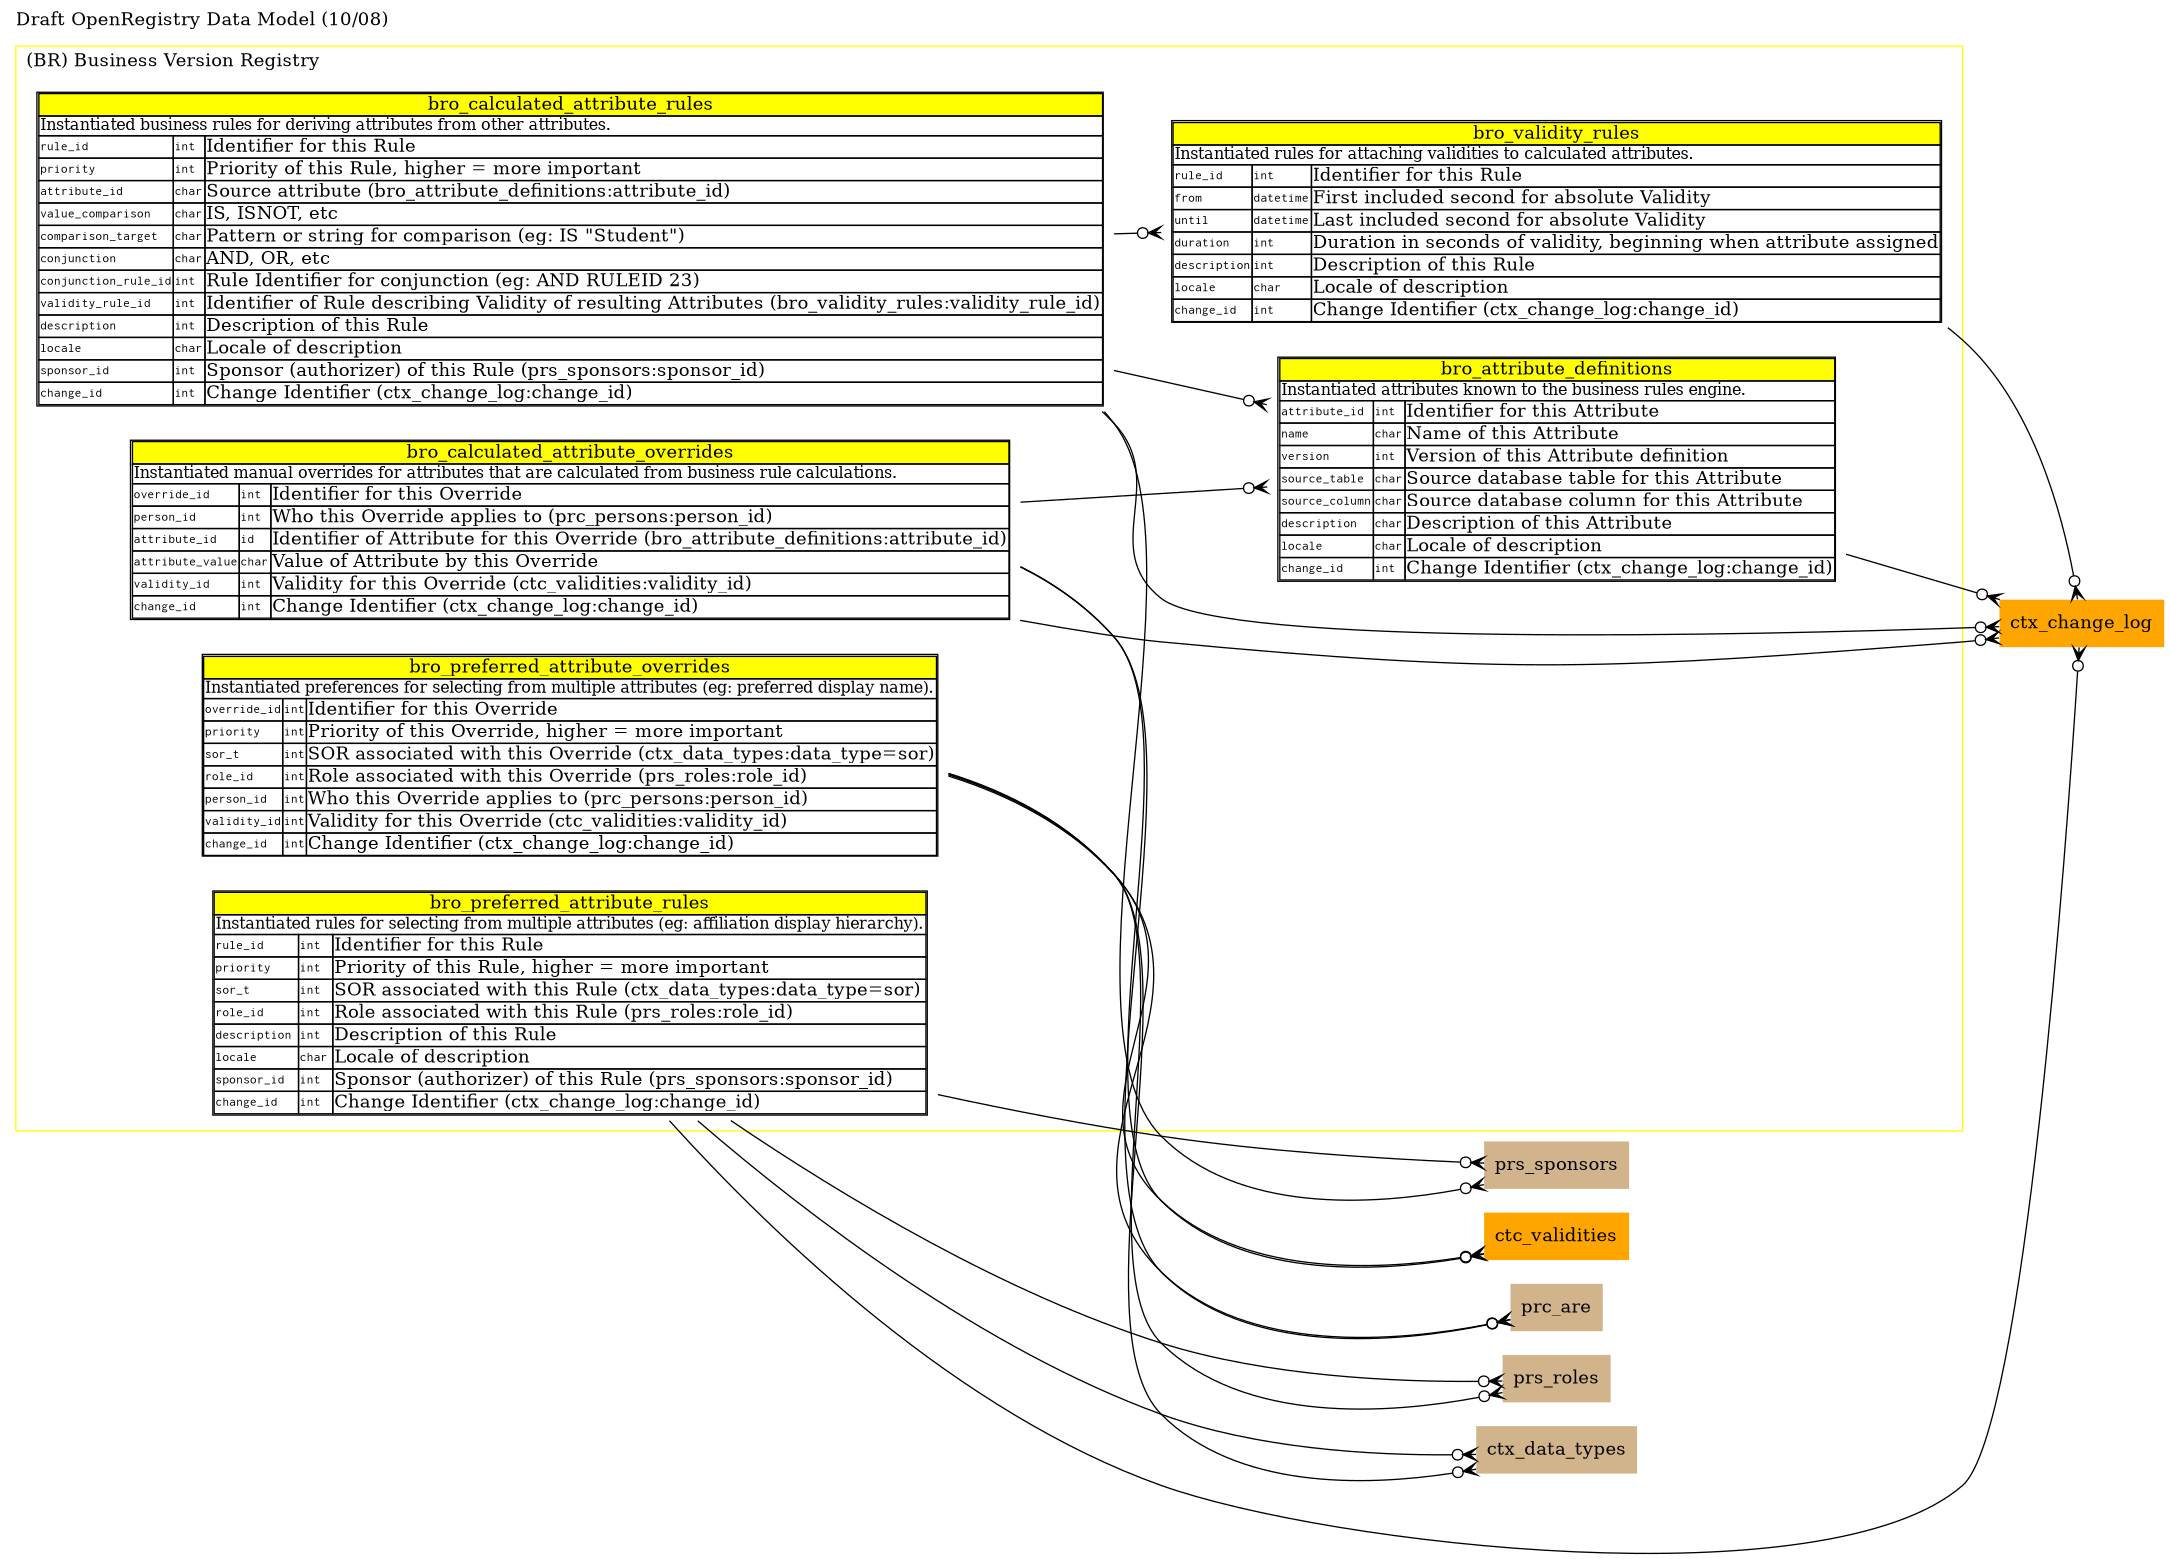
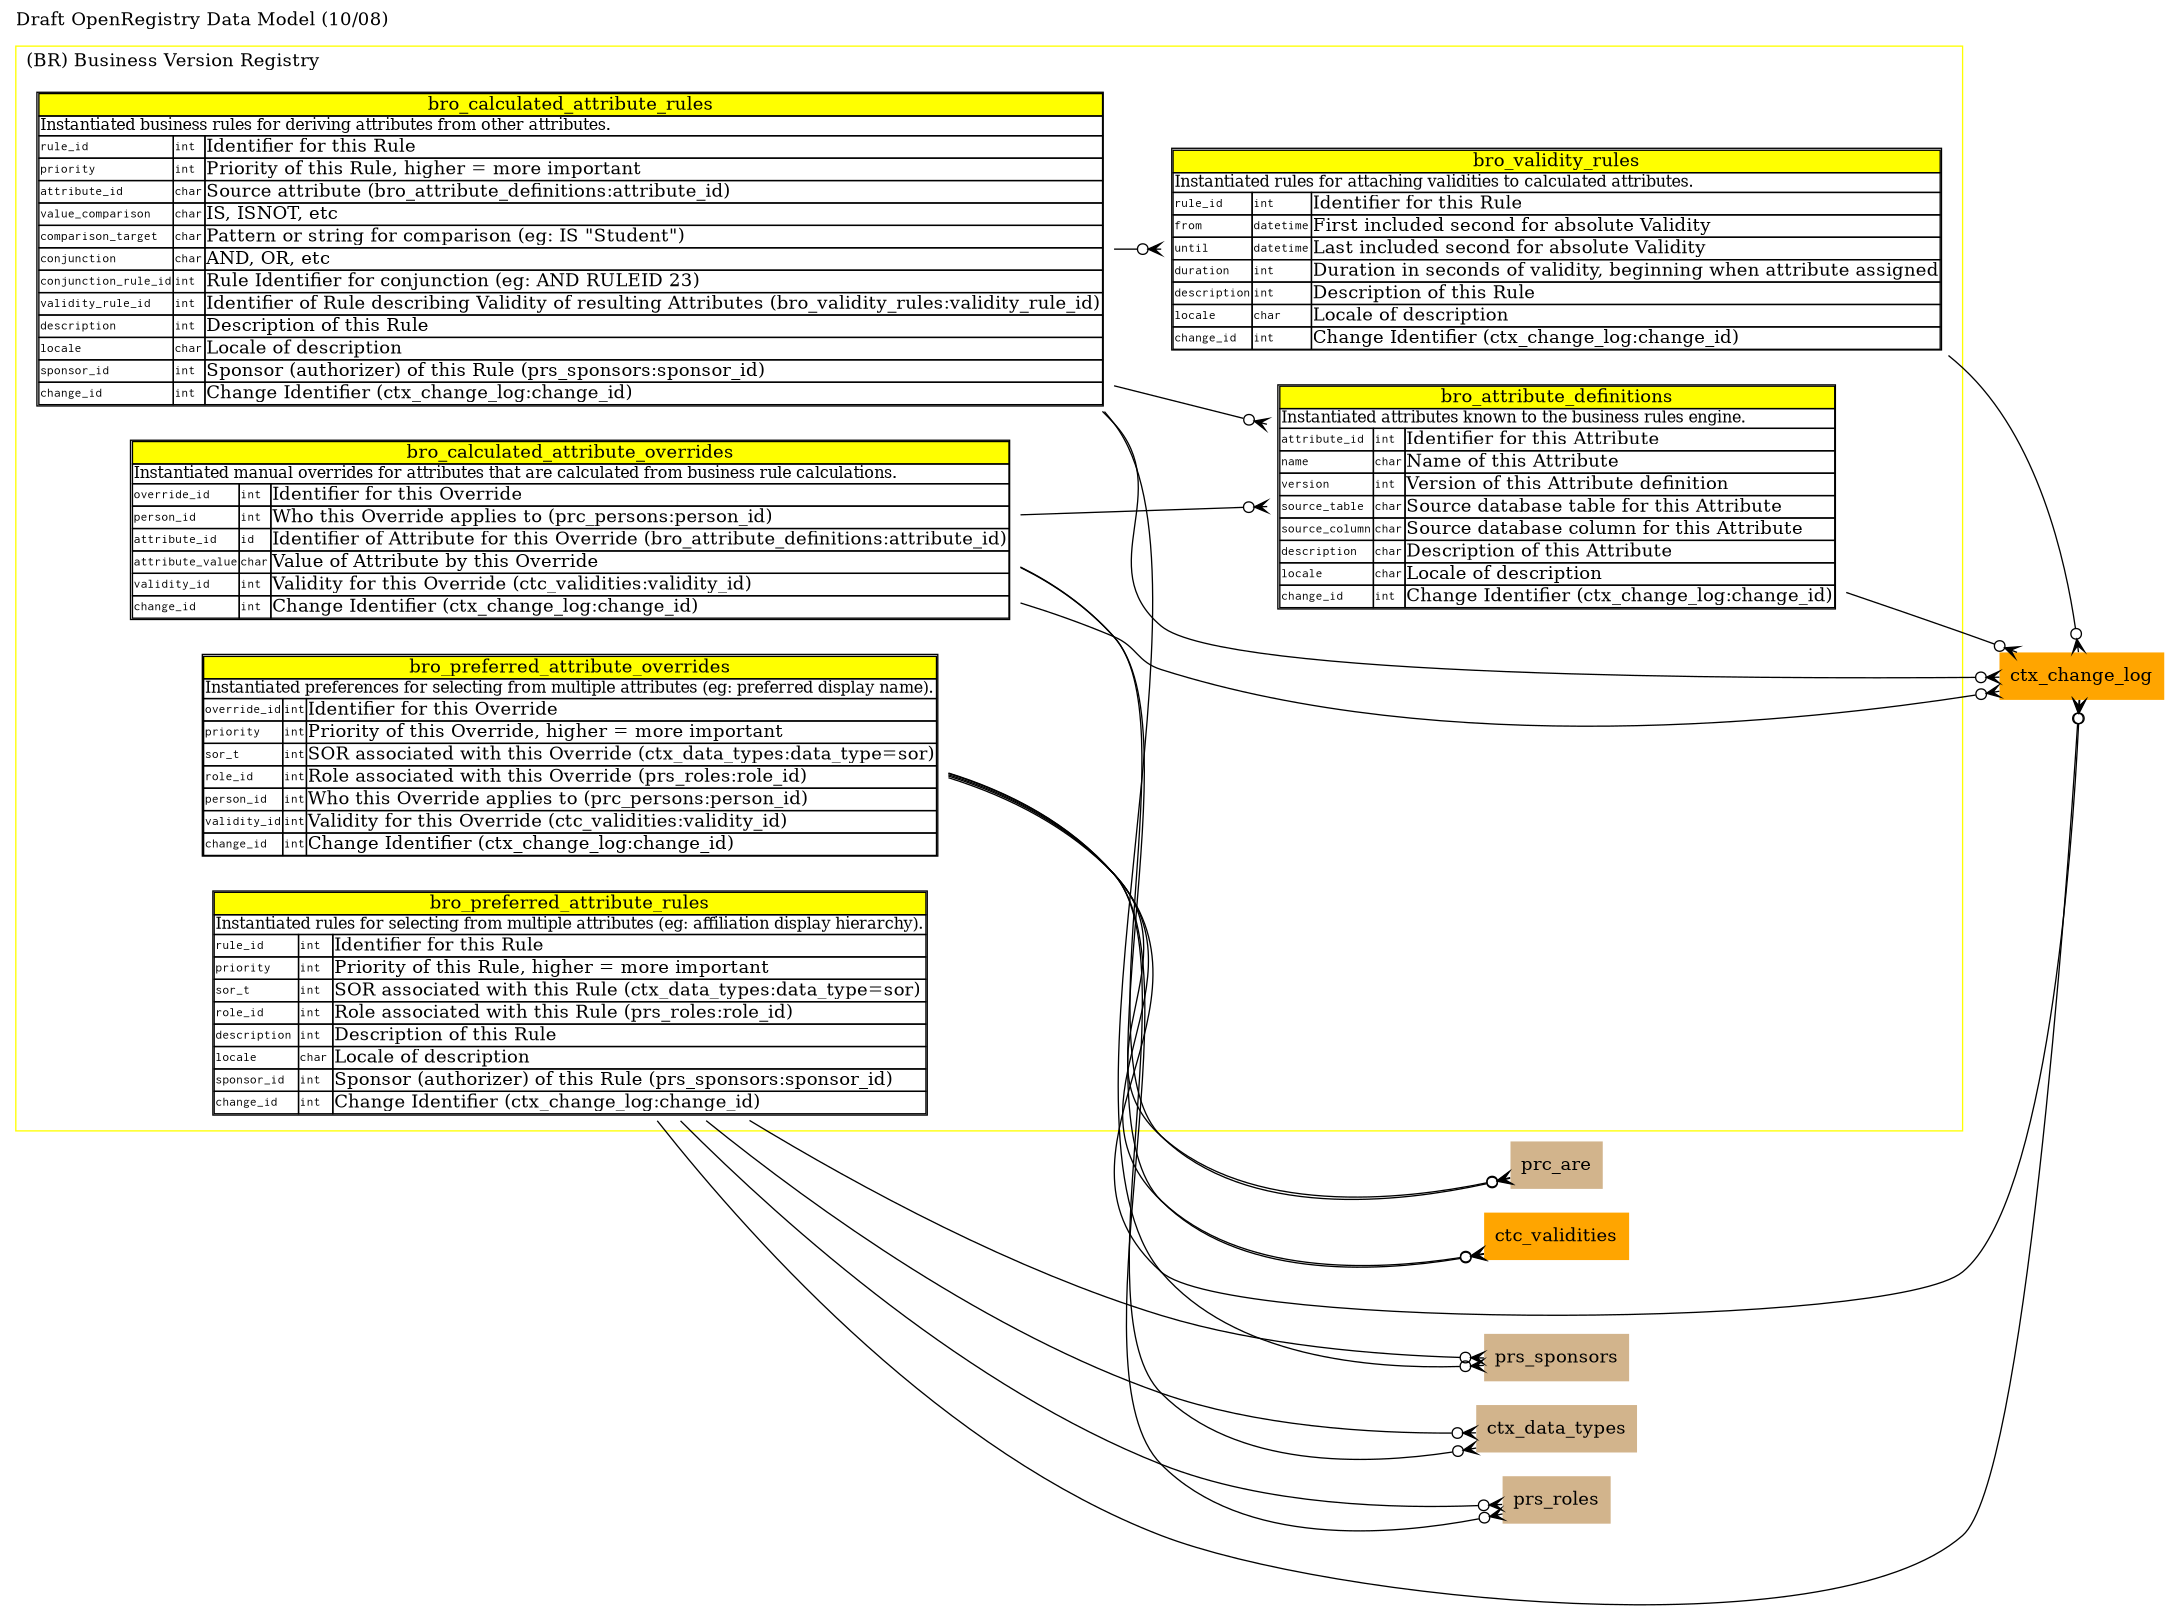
none -> (1536, 1315)
